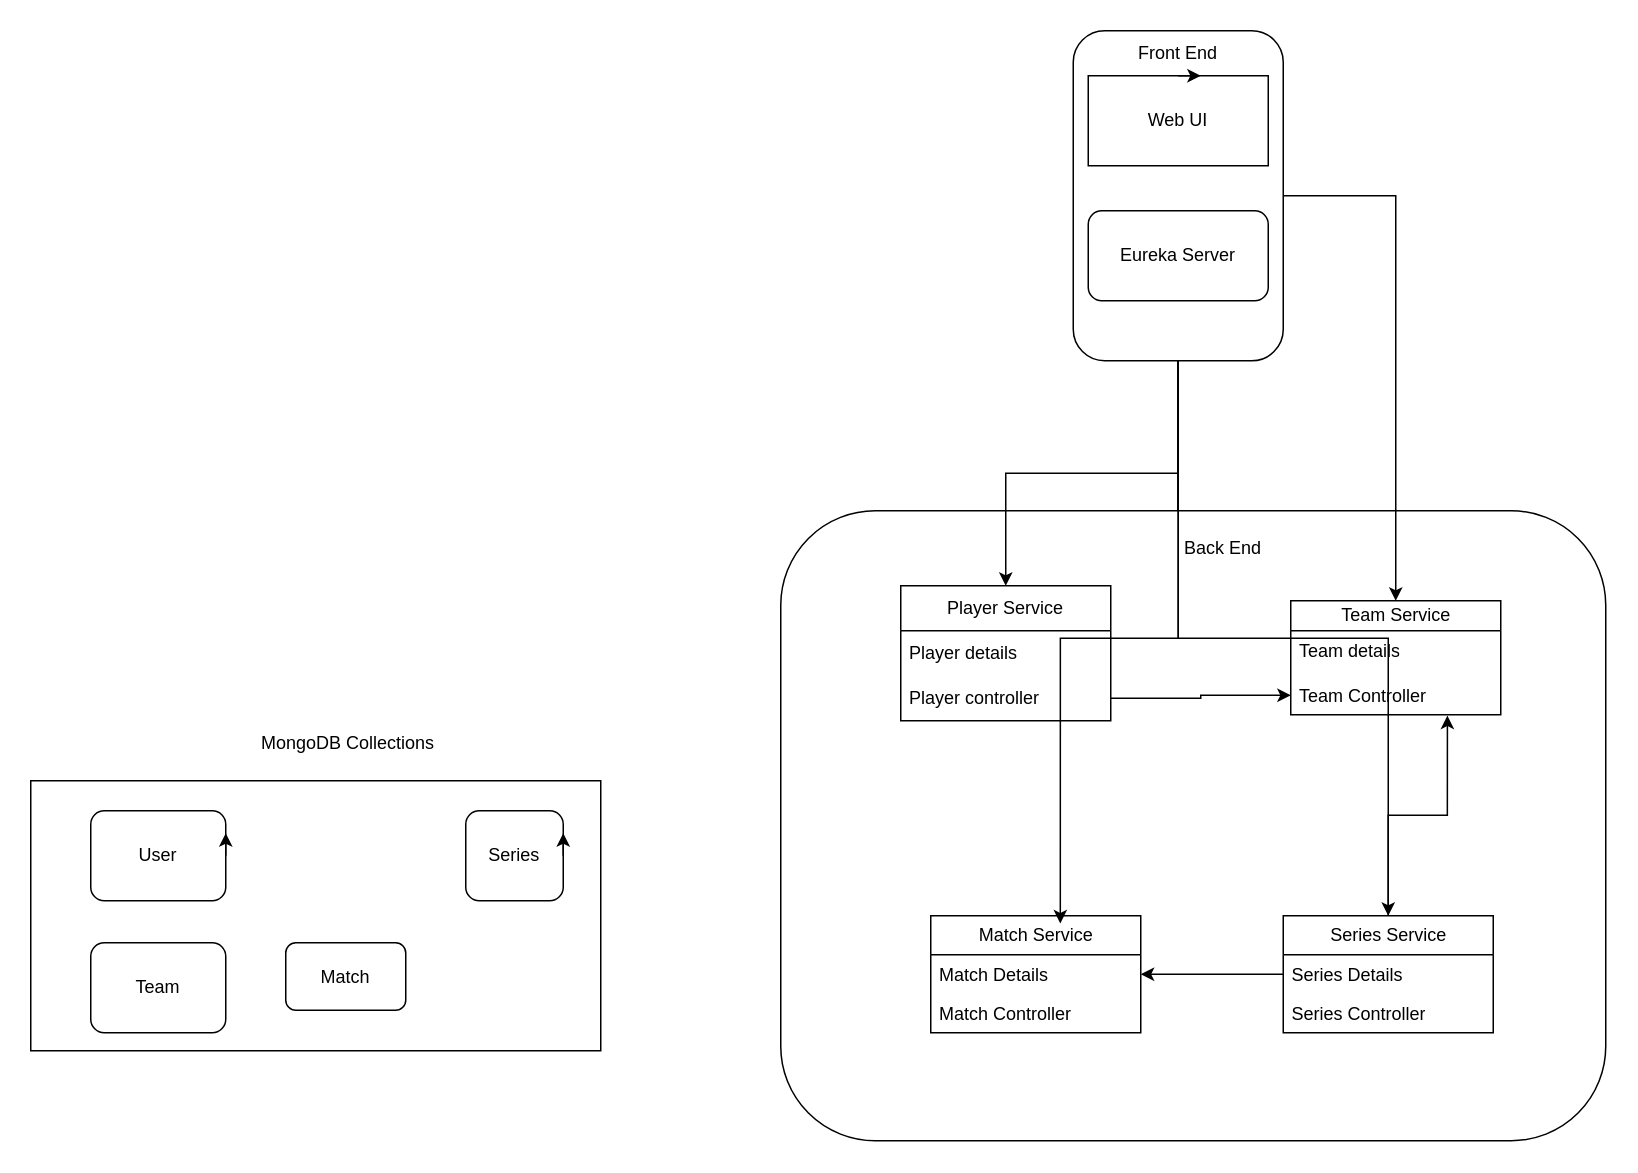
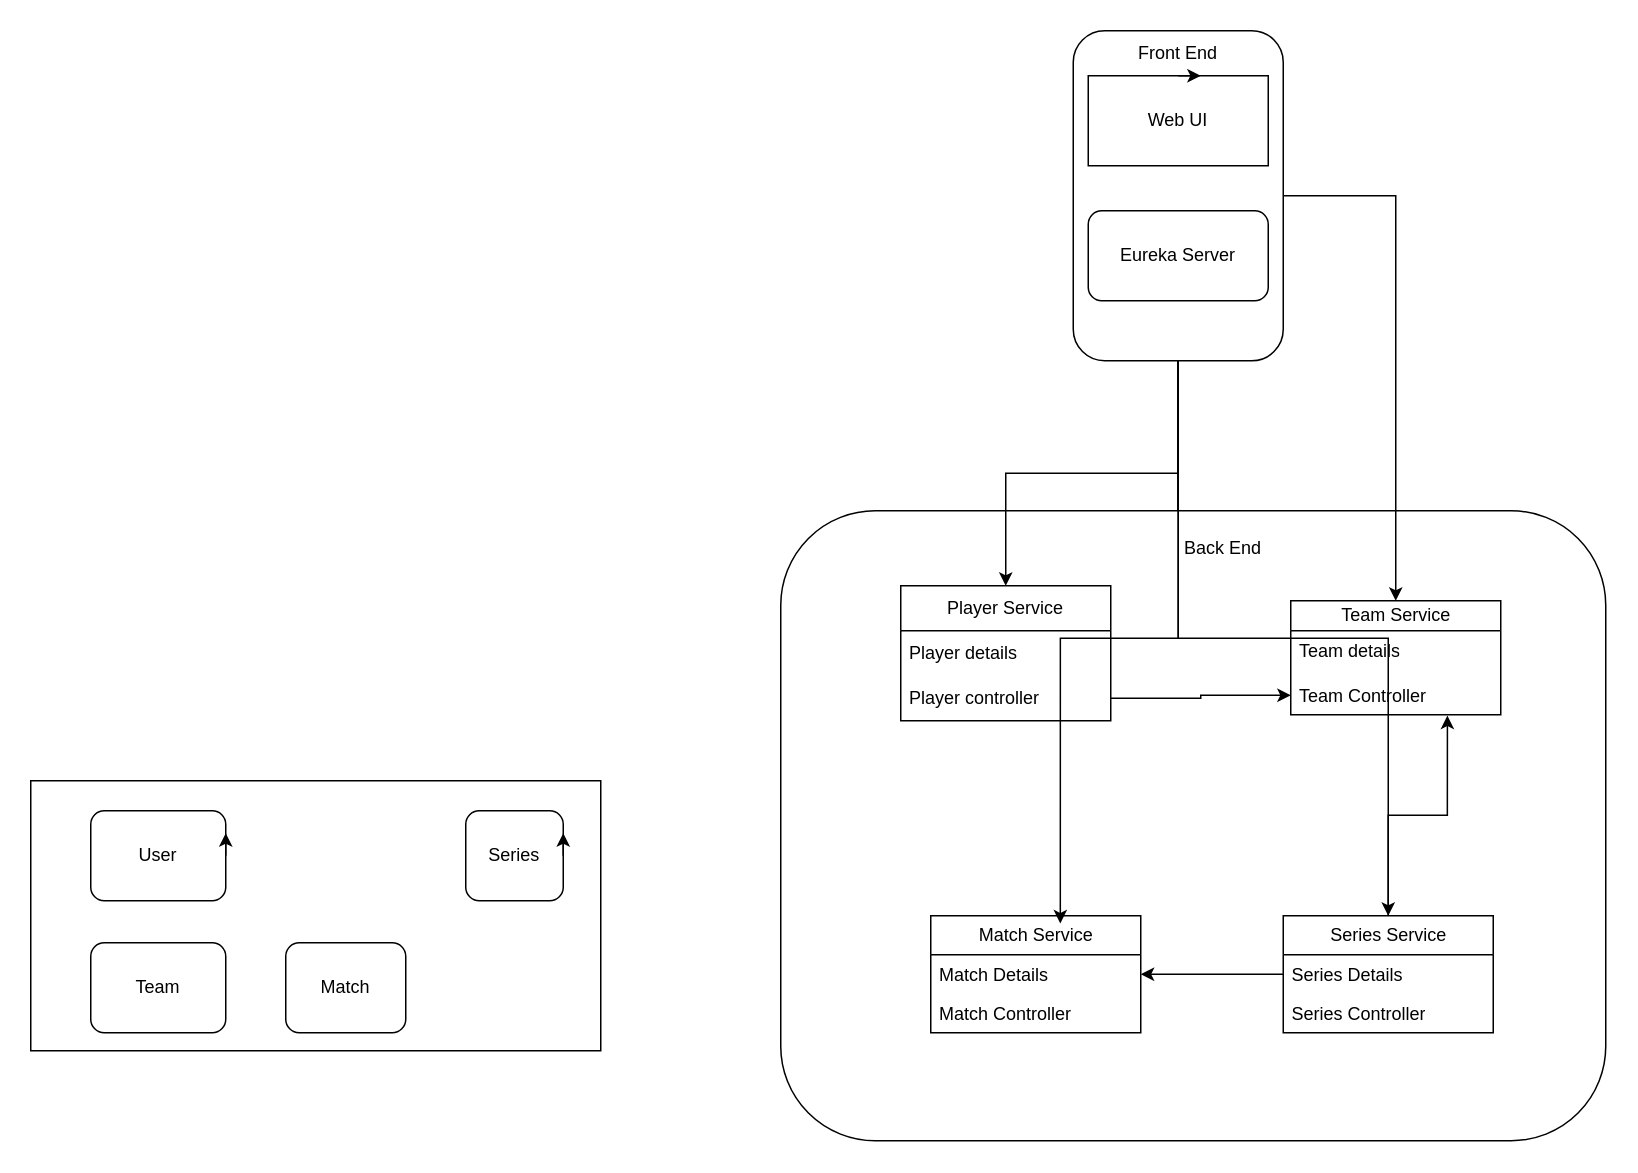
(346, 743) -> none
(346, 977) -> (346, 988)
